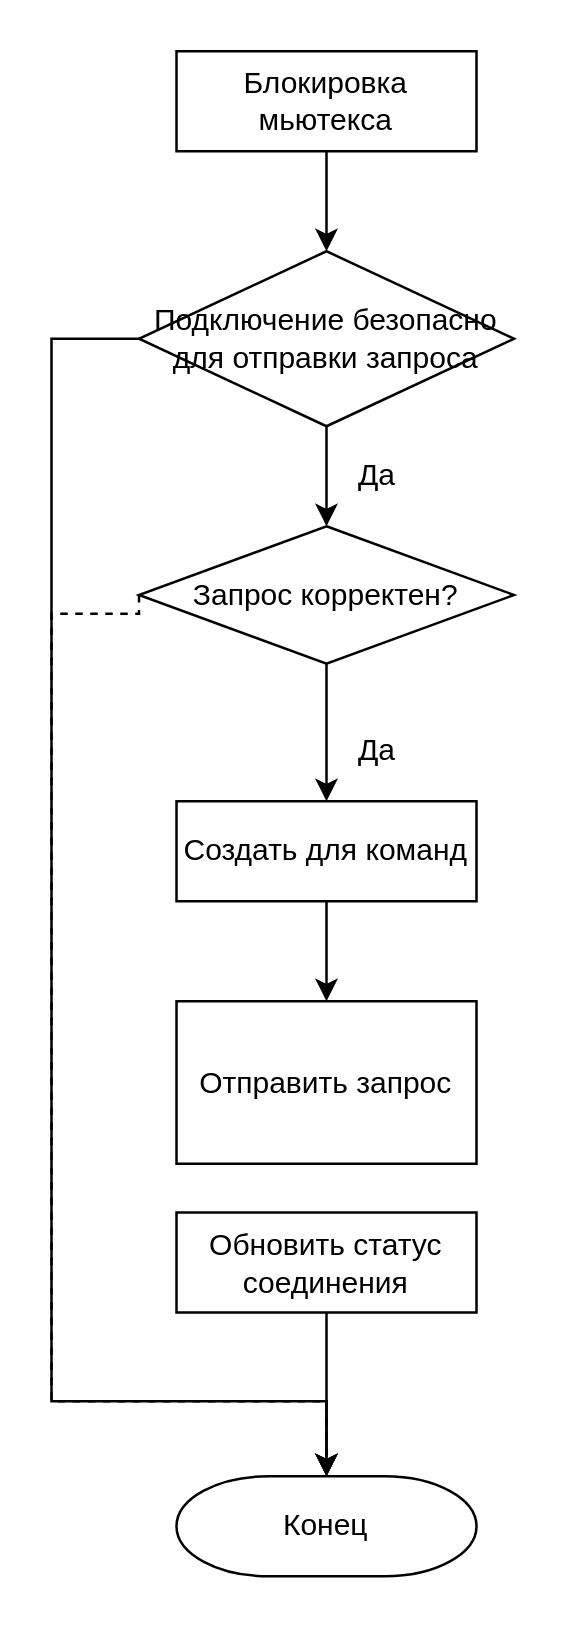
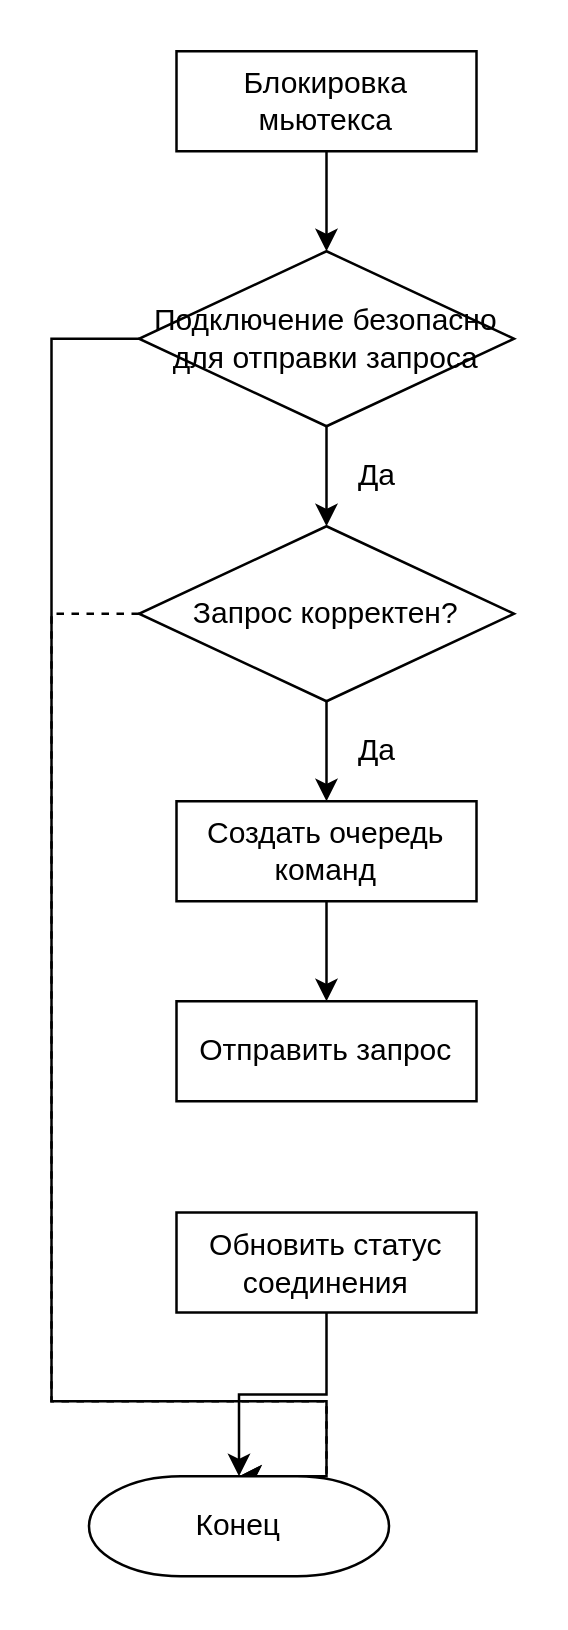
(326, 595) -> (326, 614)
(326, 851) -> (326, 851)
(326, 1083) -> (326, 1051)
(326, 1526) -> (239, 1526)
